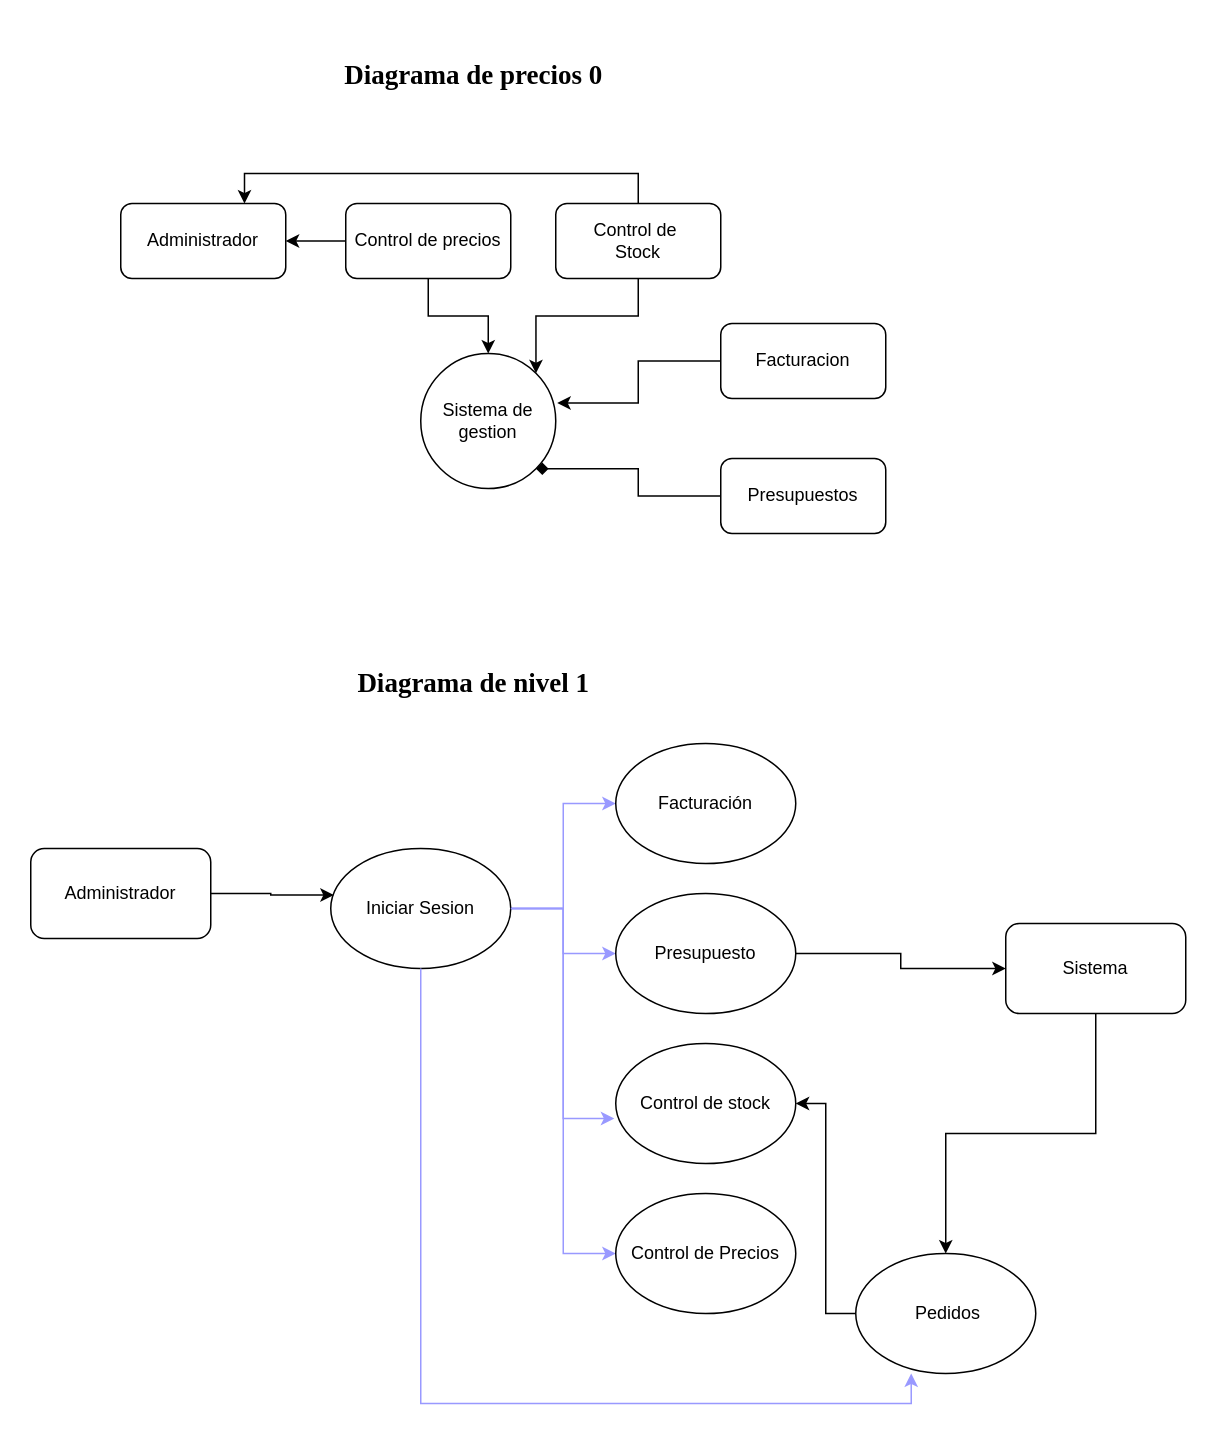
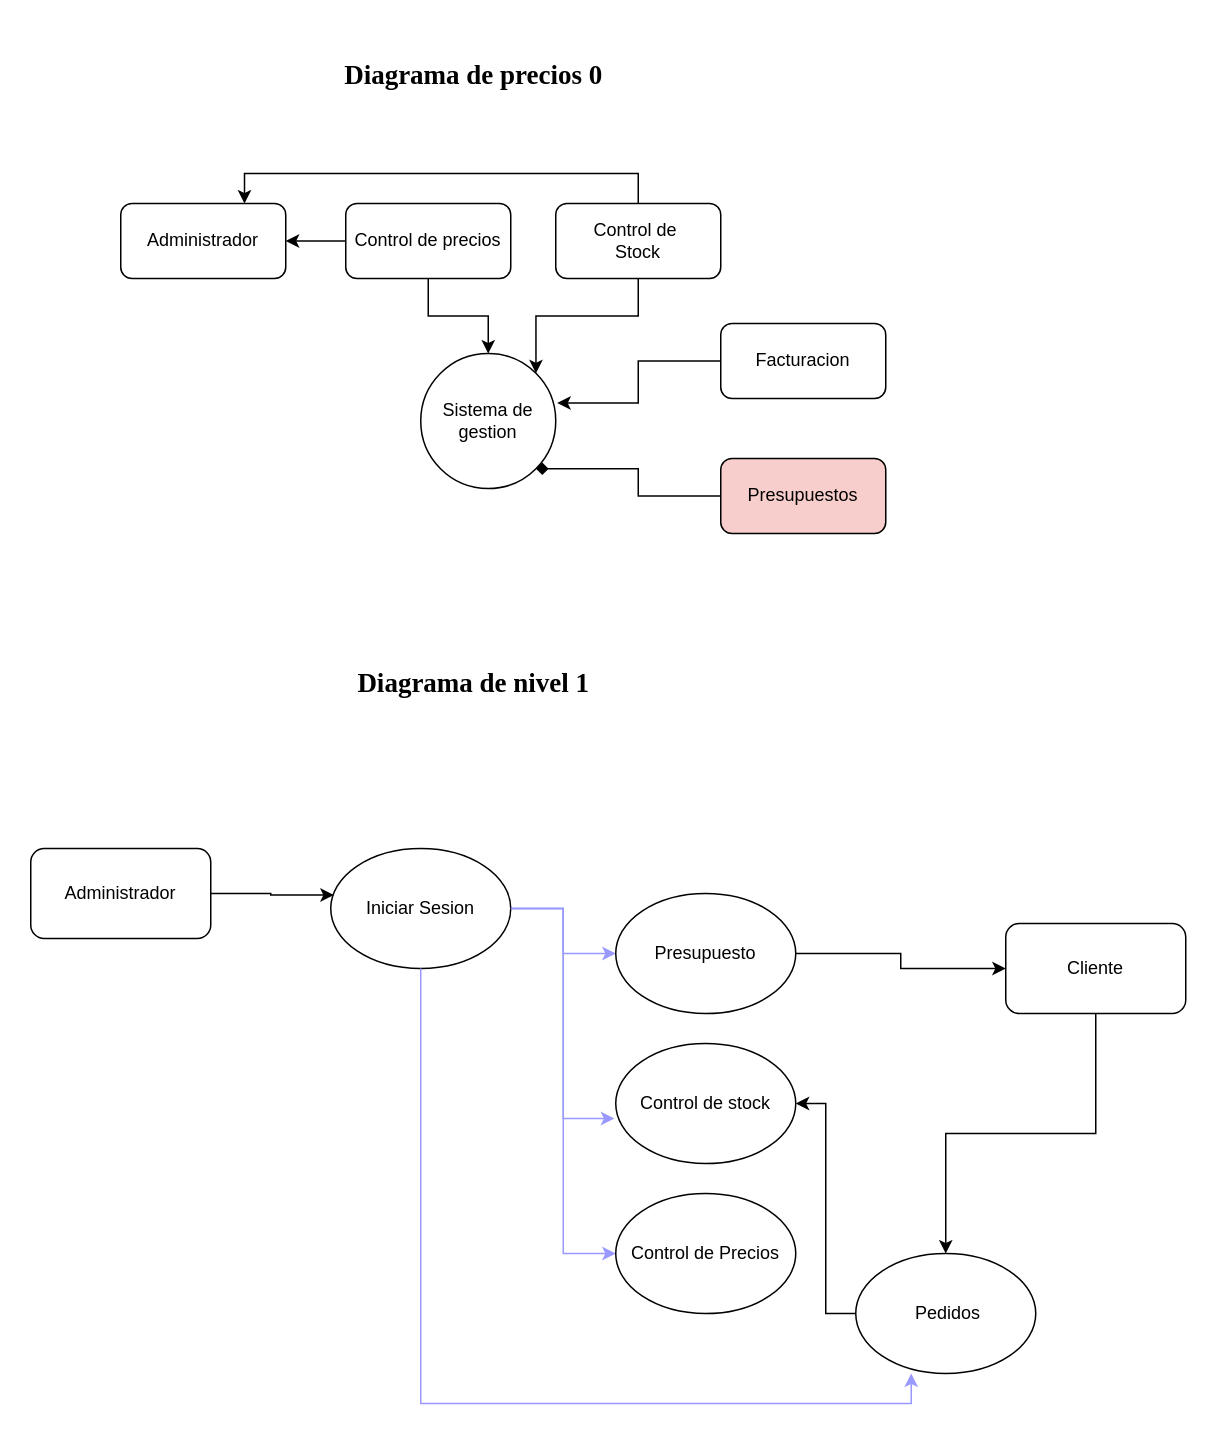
(803, 496) -> (803, 496)
(706, 803) -> none
(563, 834) -> none
(1096, 968) -> (1096, 968)
